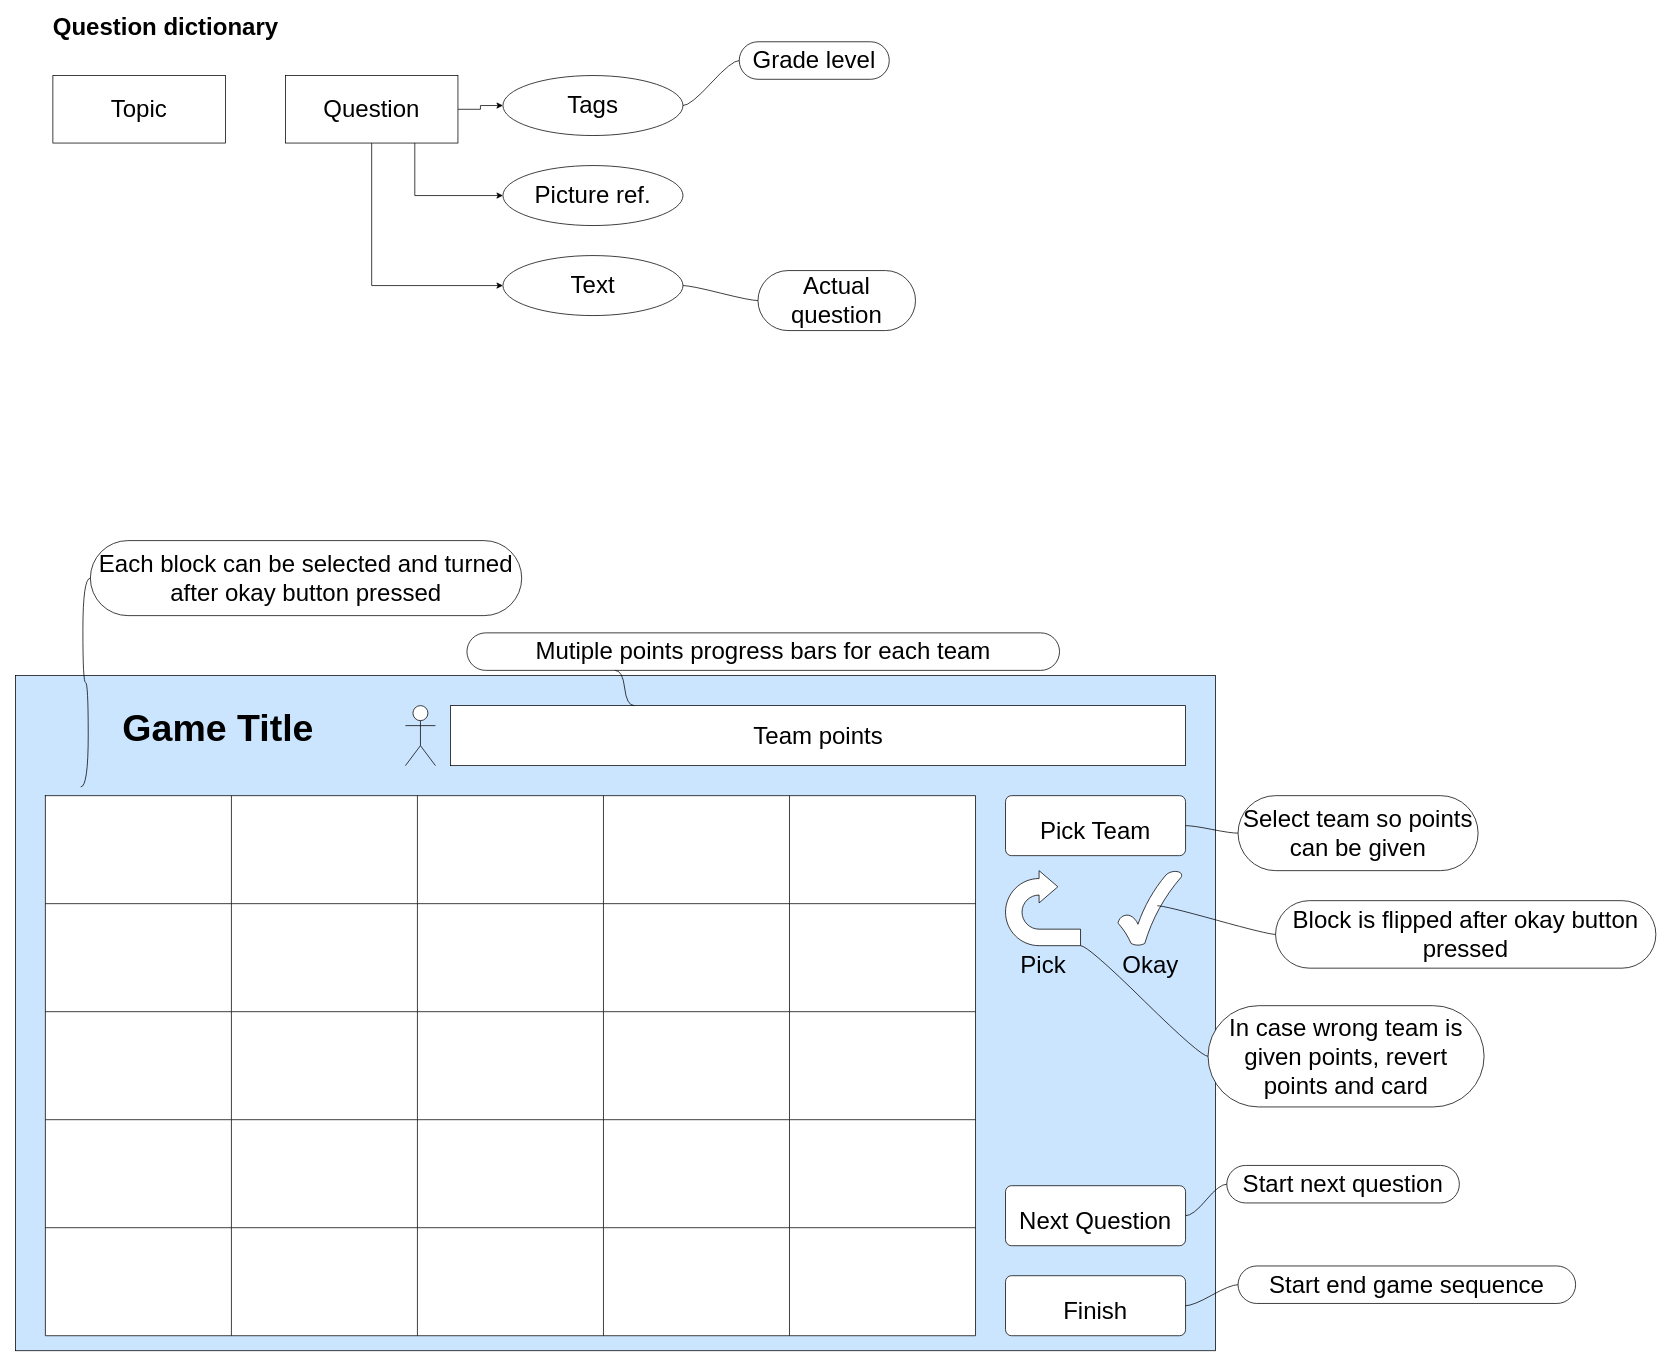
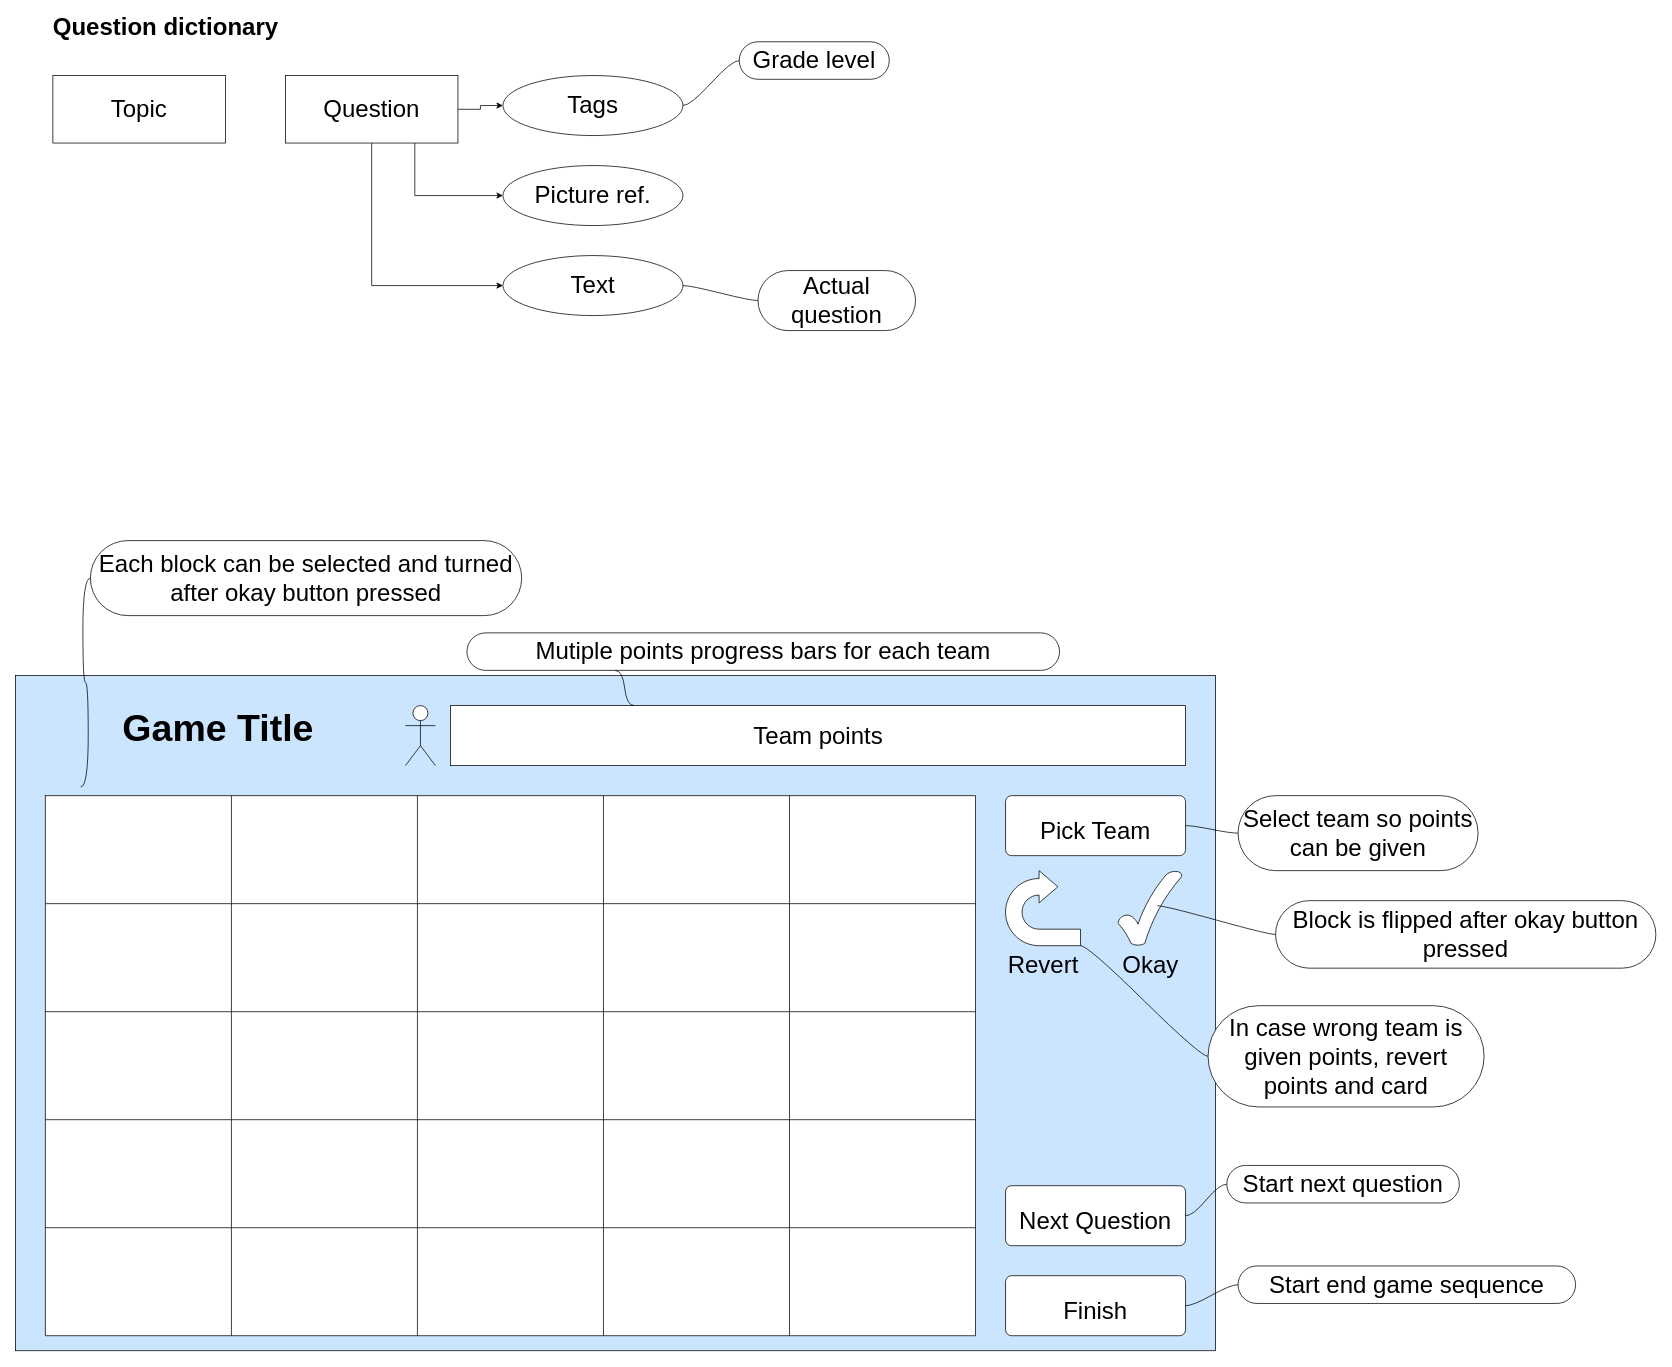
(1043, 965) -> (1043, 965)
